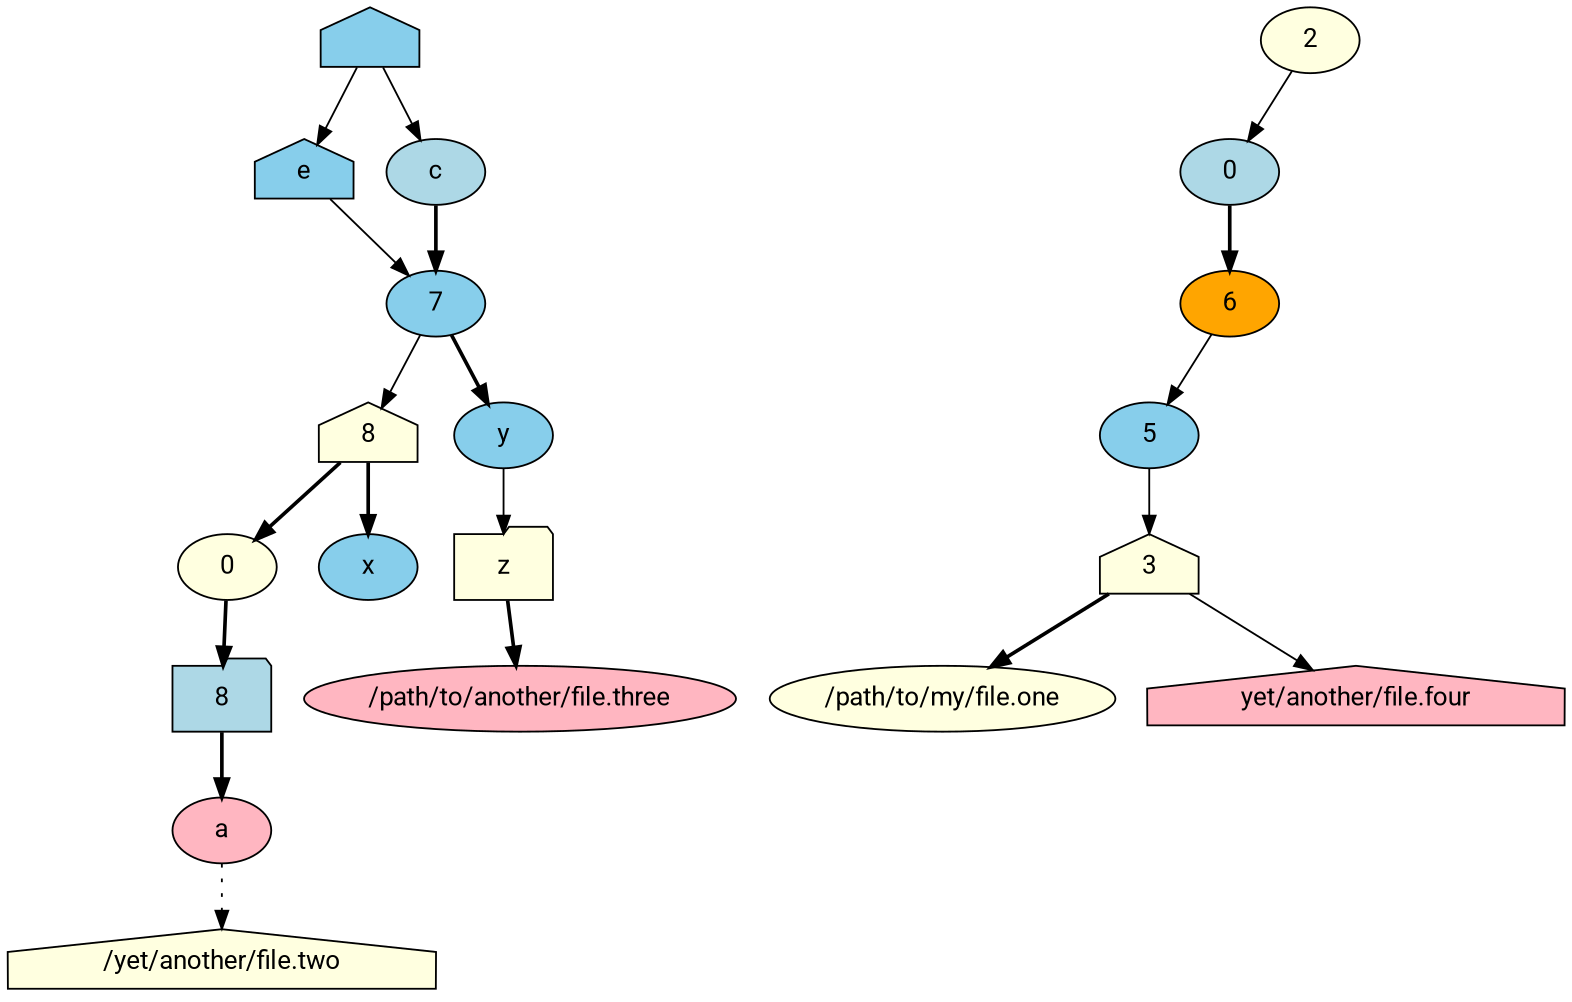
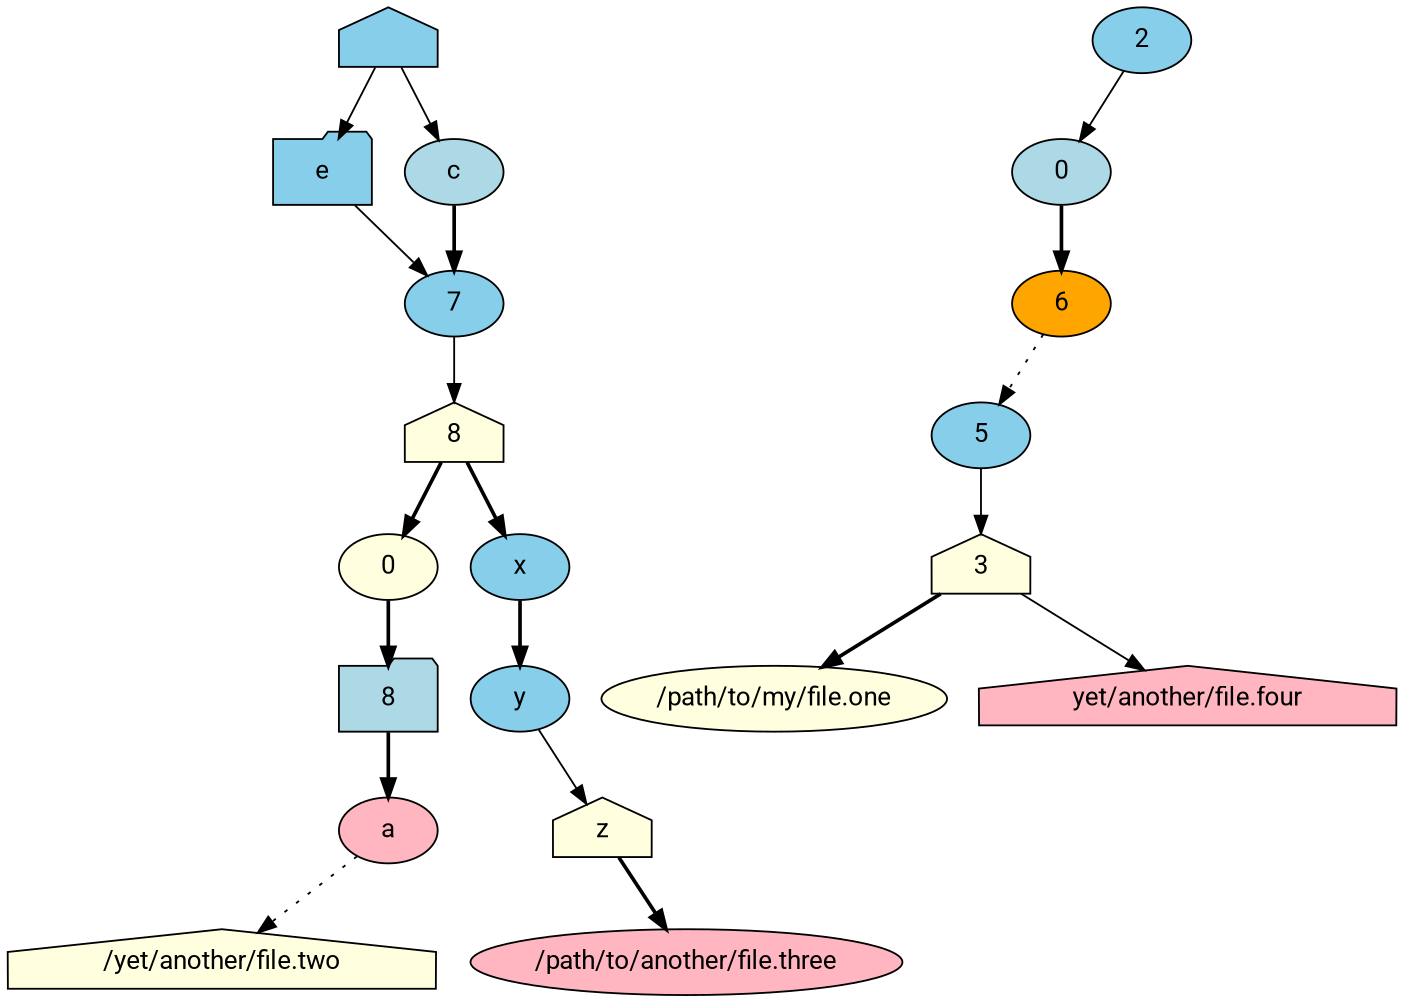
(1310, 40) -> (1142, 40)
(304, 172) -> (322, 172)
(465, 361) -> (520, 624)
(1194, 362) -> (1026, 362)
(504, 567) -> (602, 830)
